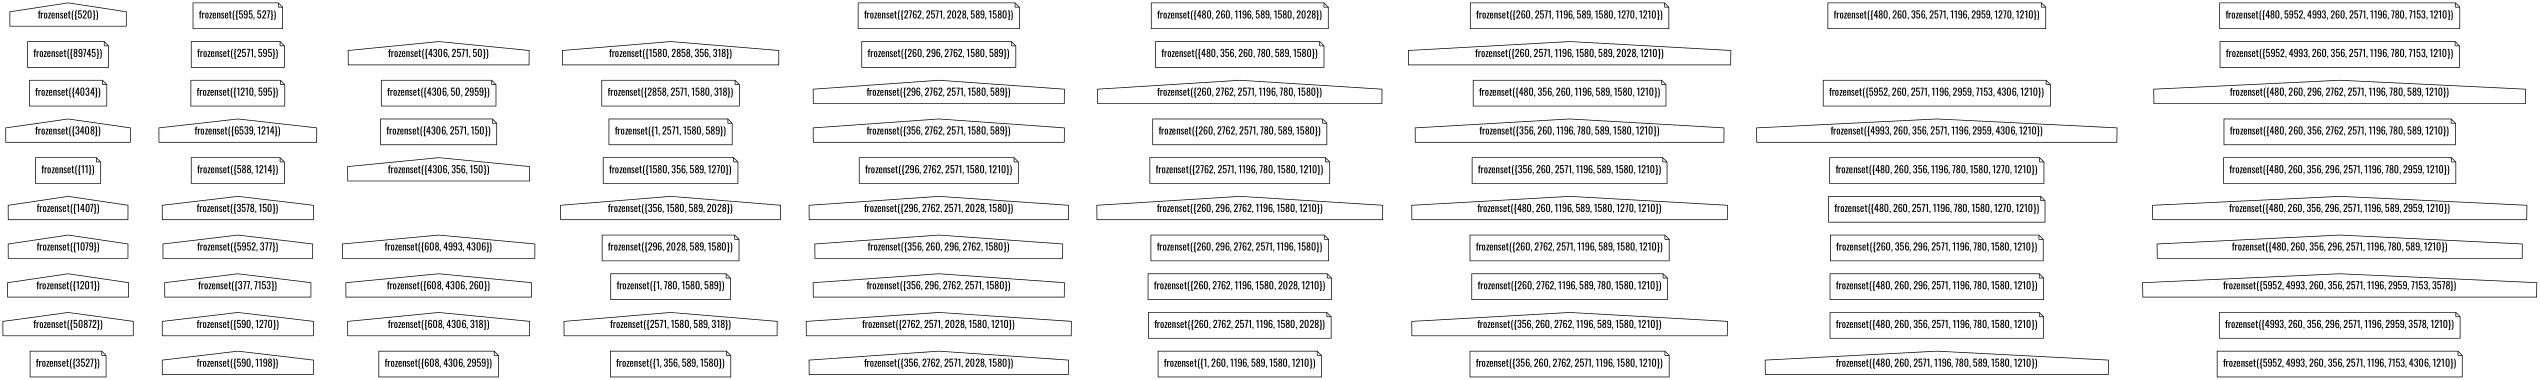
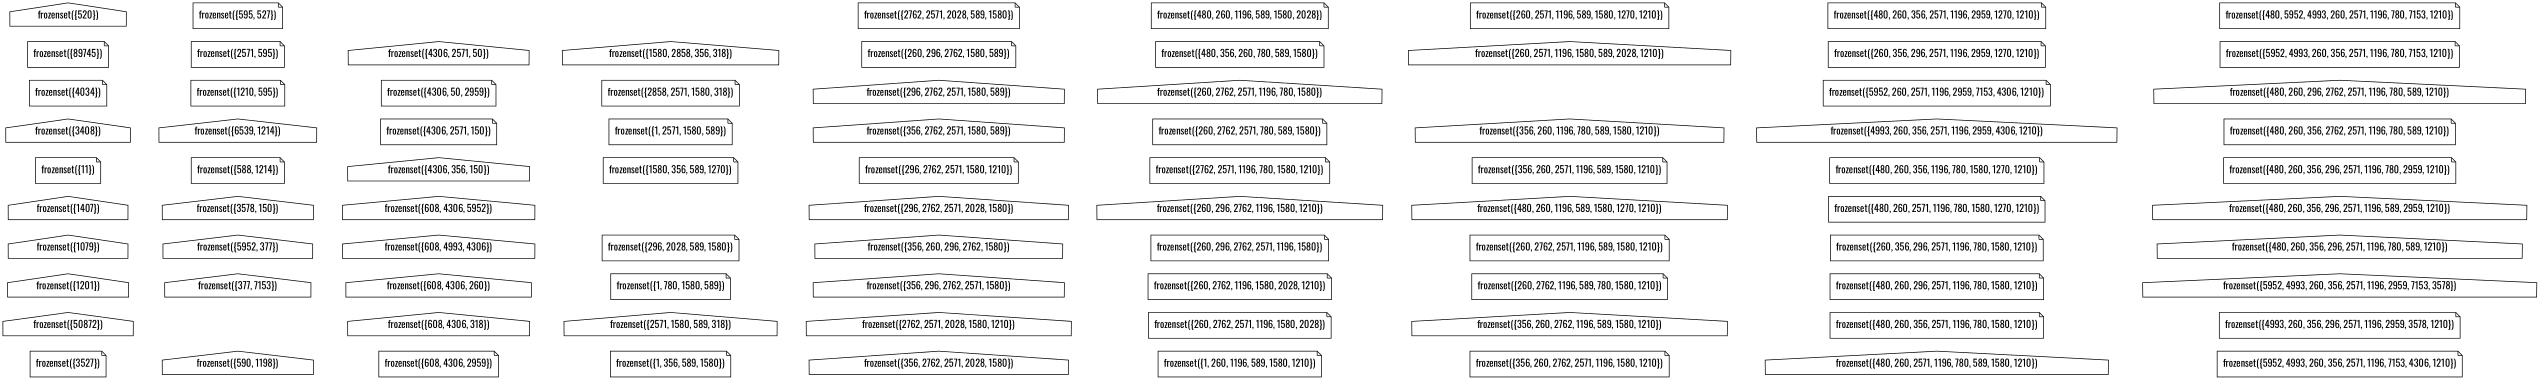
none -> (1937, 54)
(1570, 93) -> none
none -> (439, 209)
(671, 209) -> none
(238, 325) -> none
